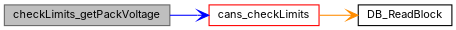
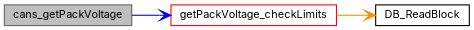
(87, 15) -> (68, 15)
(264, 15) -> (254, 15)
